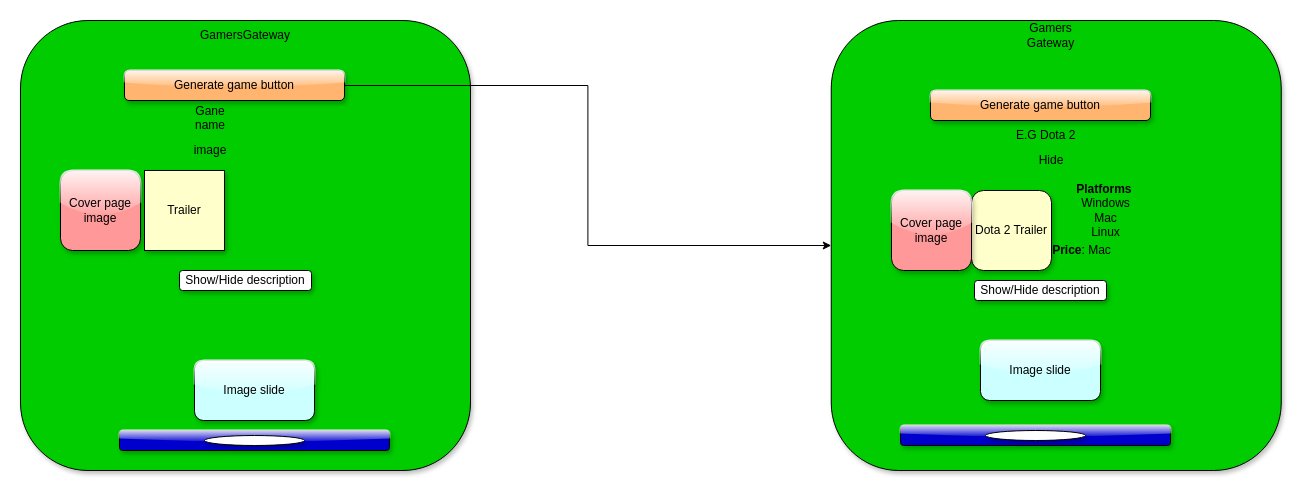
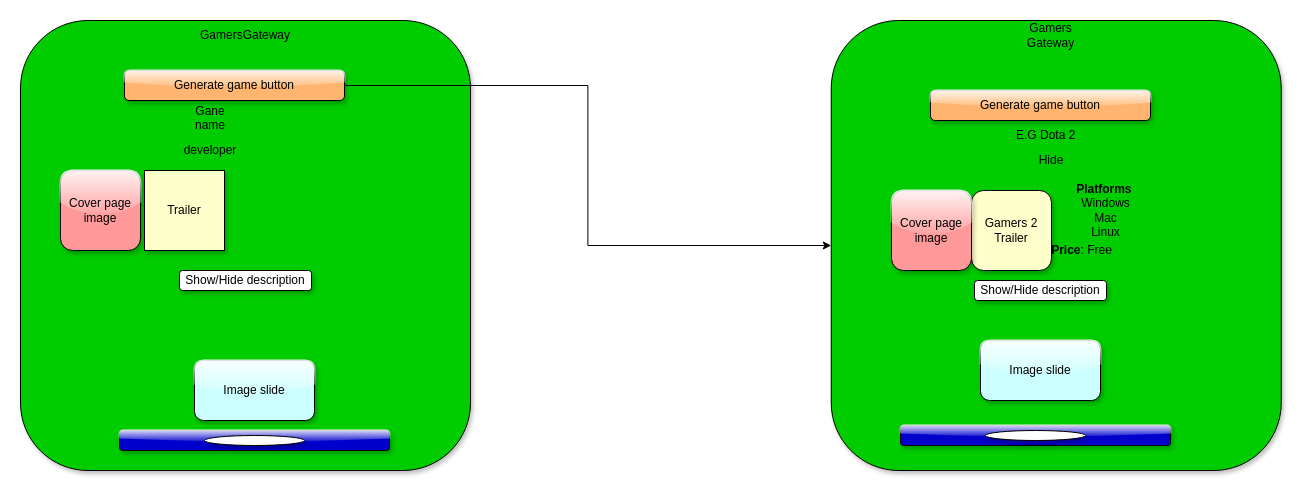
(211, 151) -> (211, 151)
(1012, 231) -> (1012, 231)
(1082, 251) -> (1082, 251)
